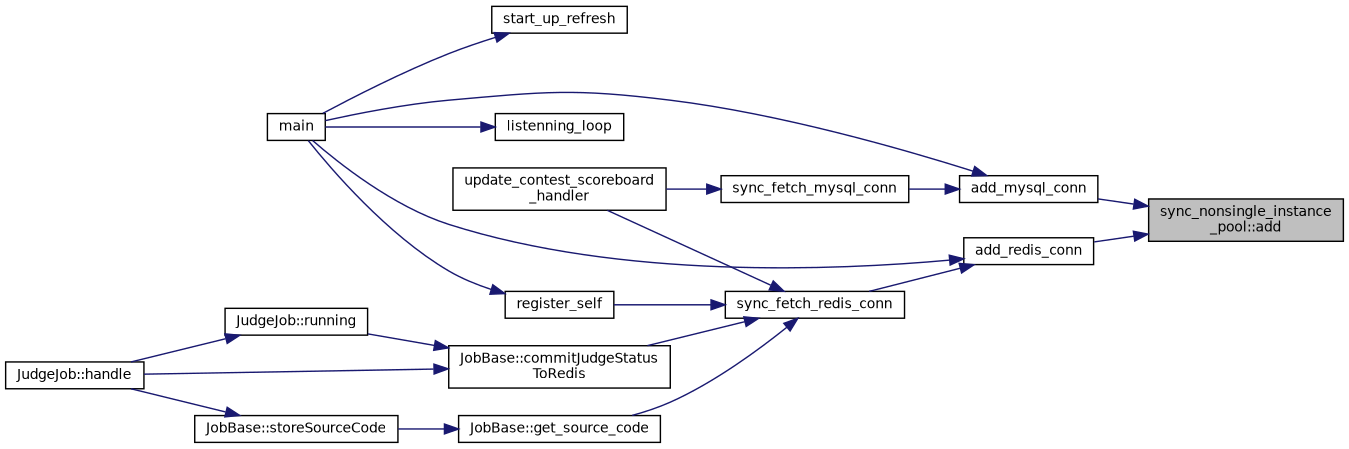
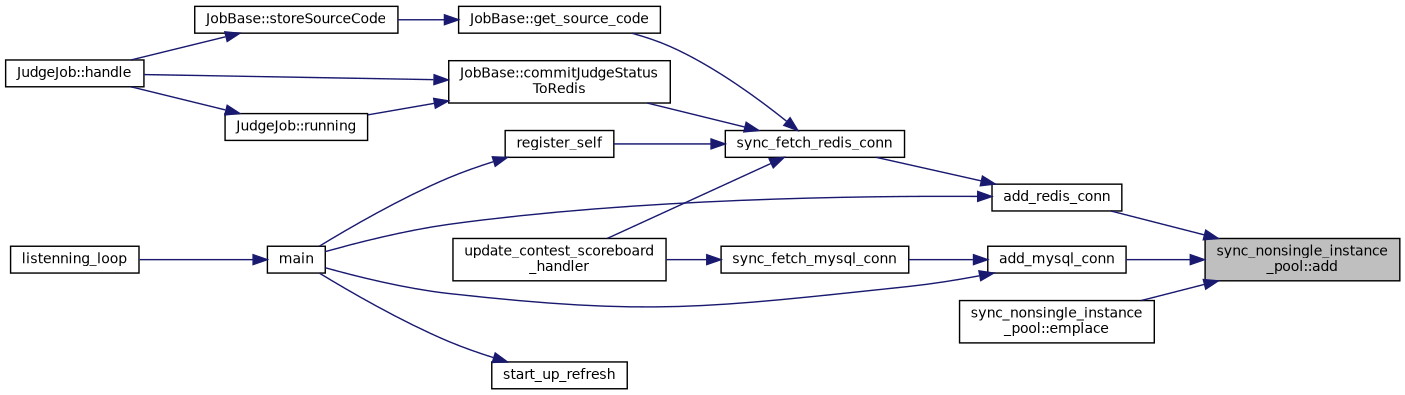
(403, 127) -> (196, 260)
none -> (1057, 322)
